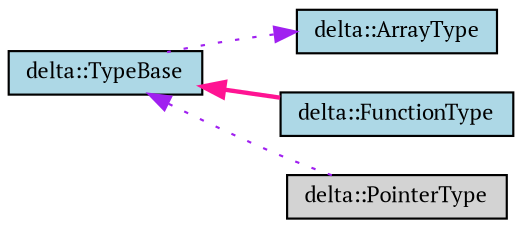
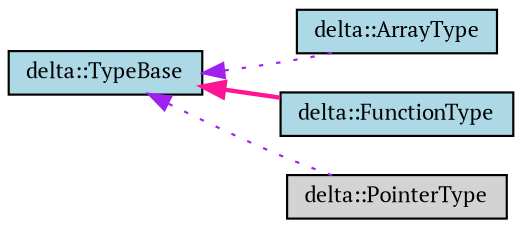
(220, 42) -> (280, 62)
